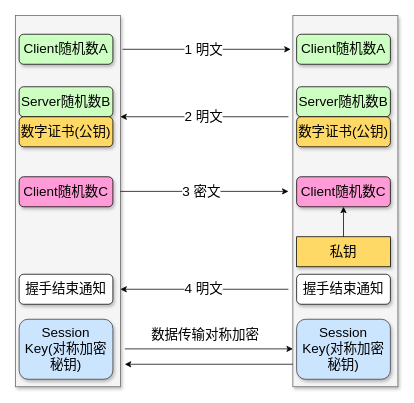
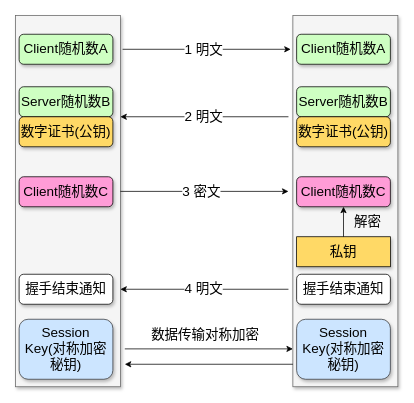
none -> (368, 222)
